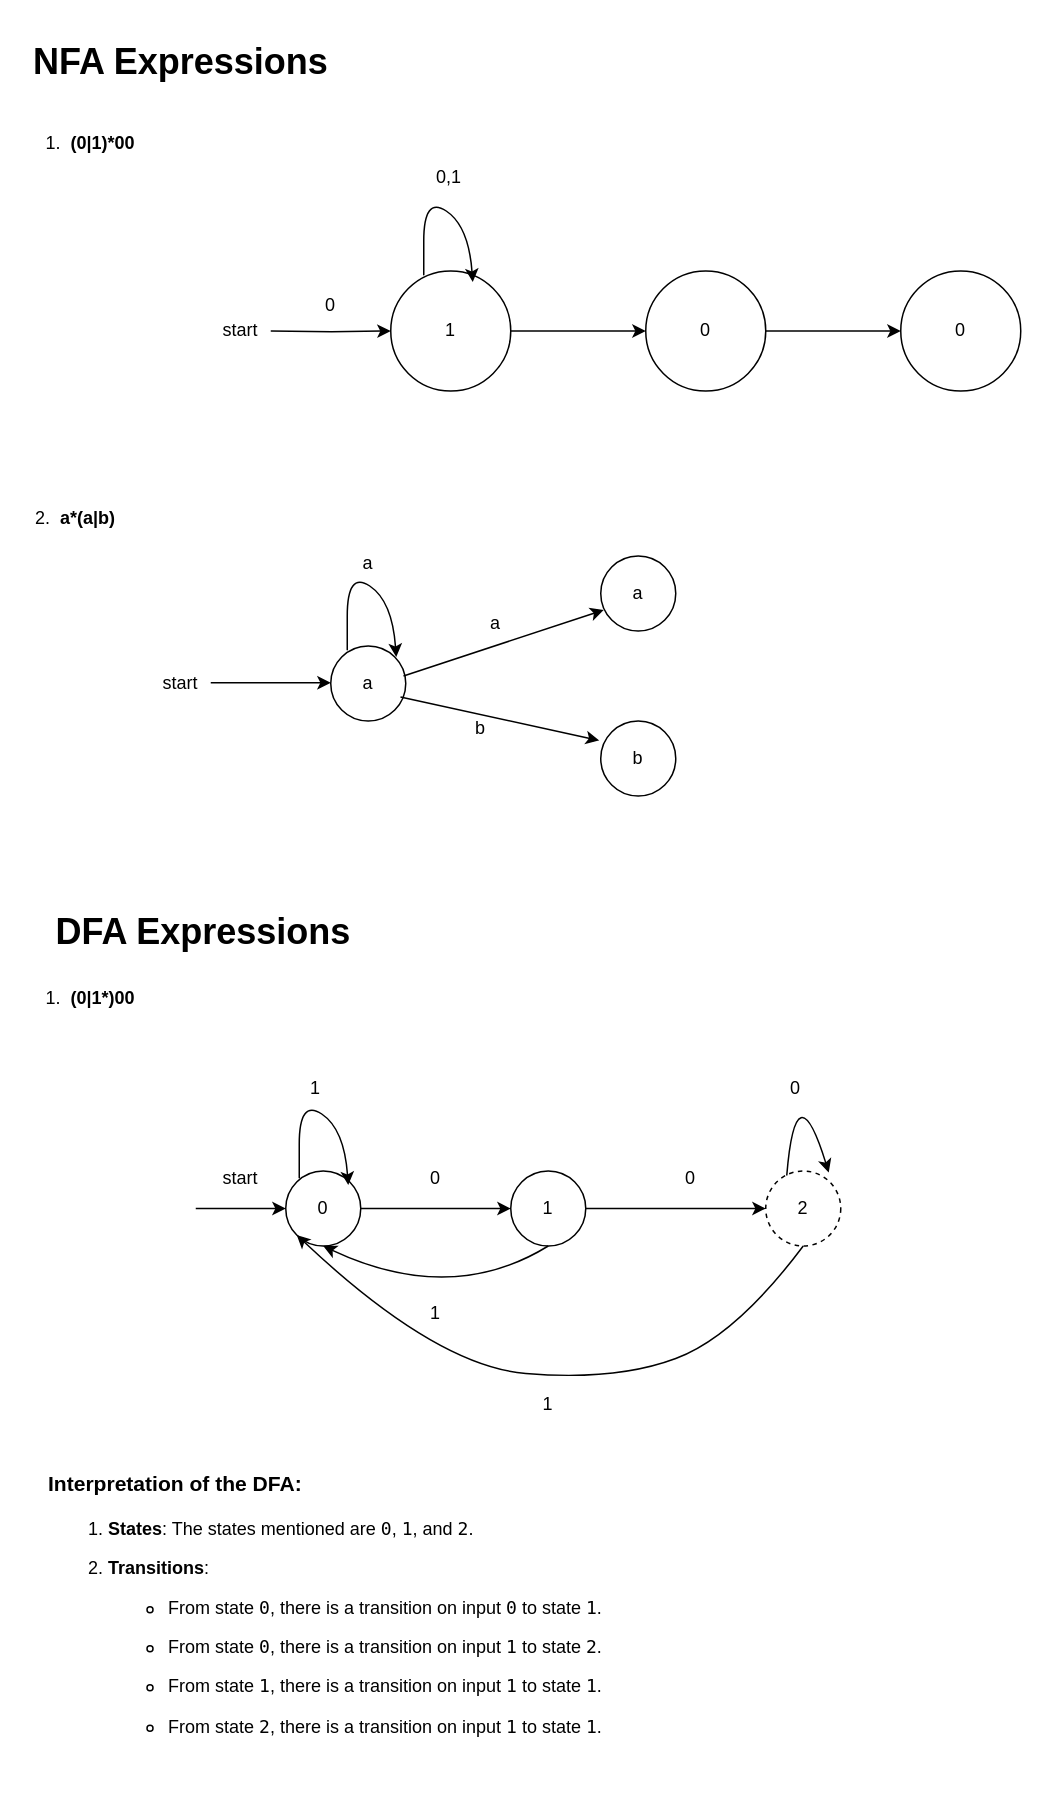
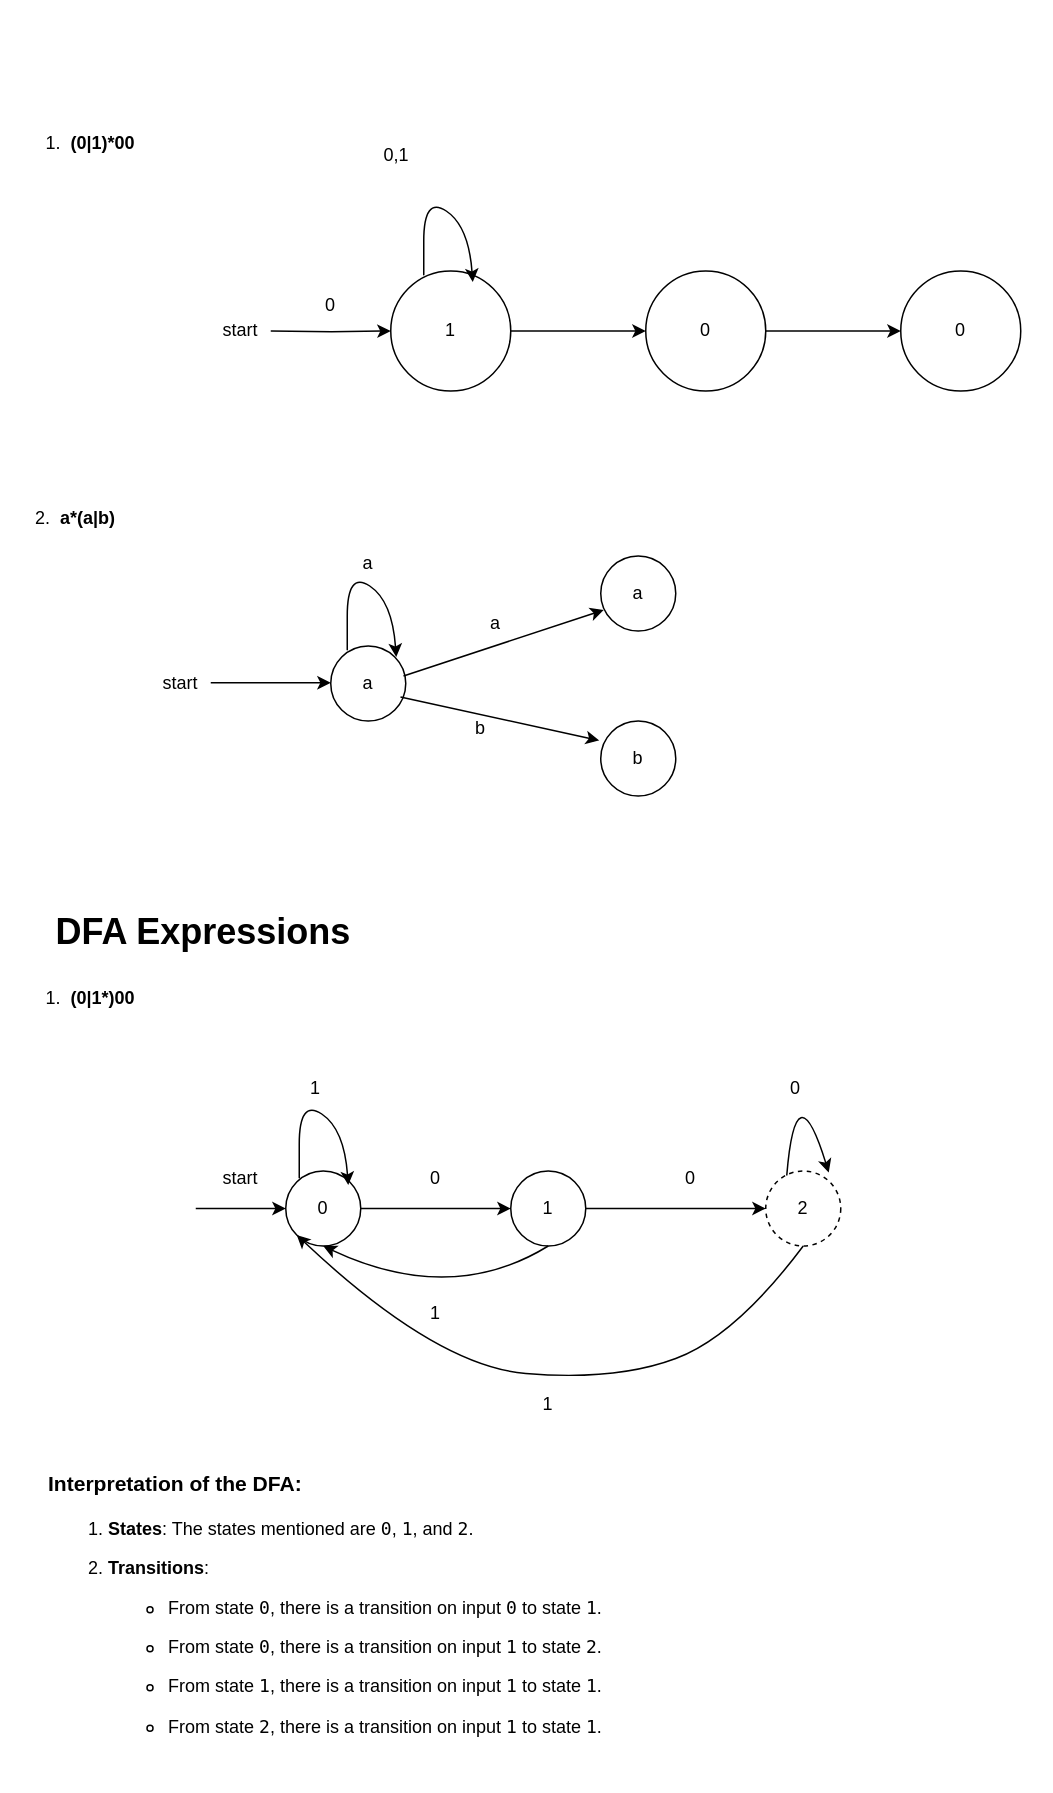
(196, 61) -> none
(449, 178) -> (396, 155)
